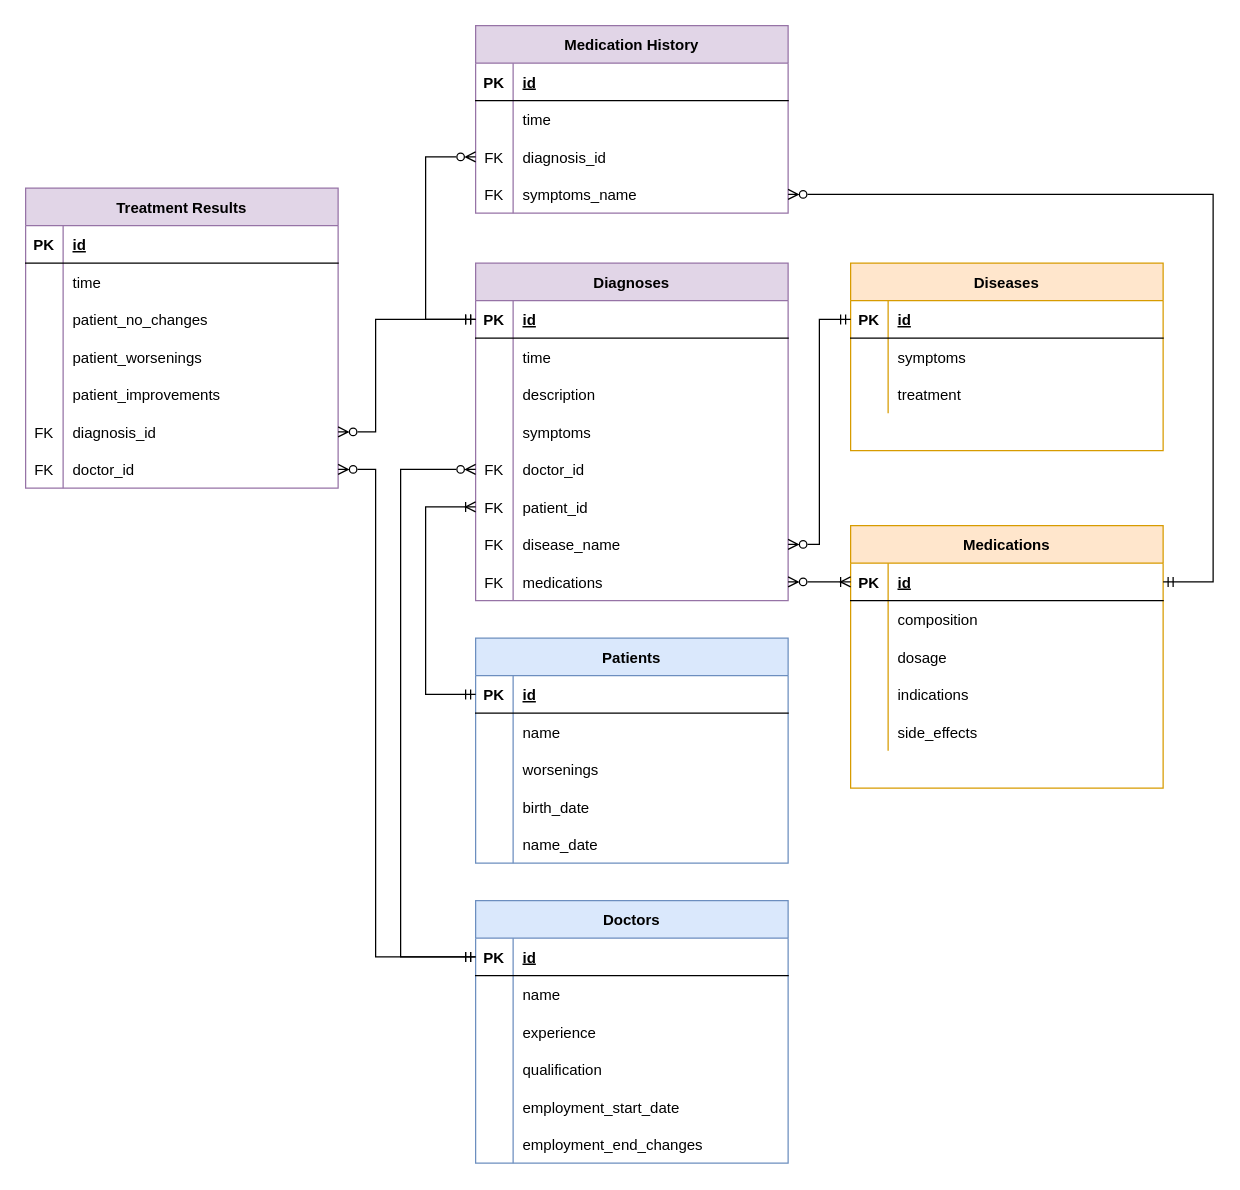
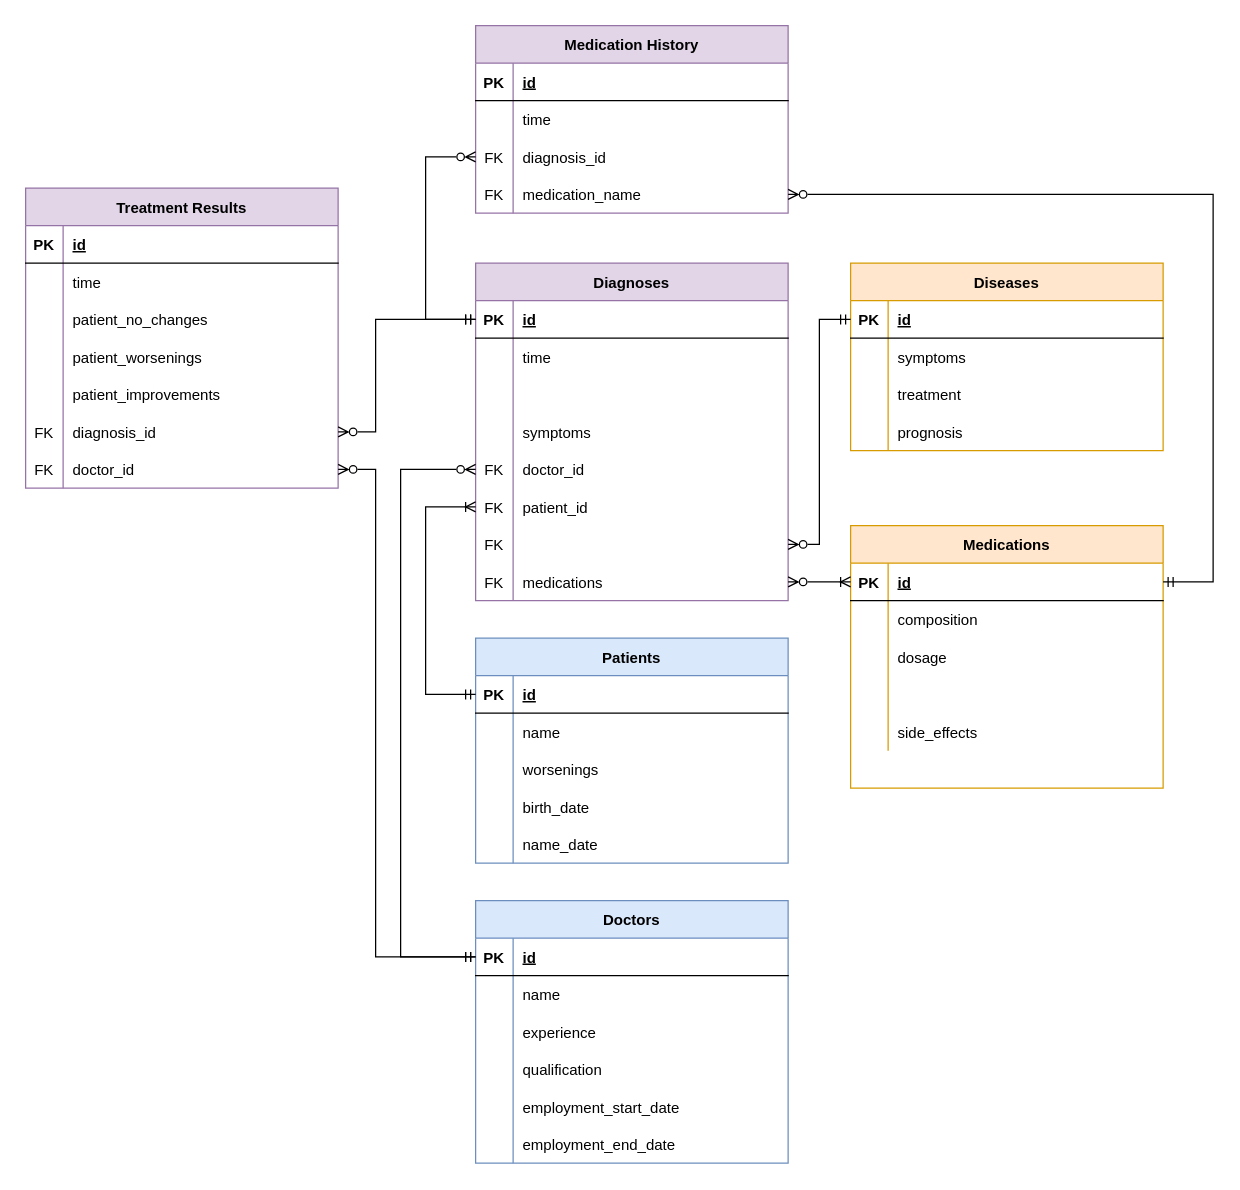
(577, 195) -> (582, 195)
(651, 394) -> none
none -> (1026, 432)
(651, 544) -> none
(1026, 694) -> none
(613, 1145) -> (600, 1145)
